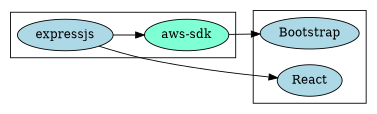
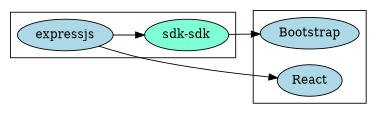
(187, 35) -> (187, 35)
